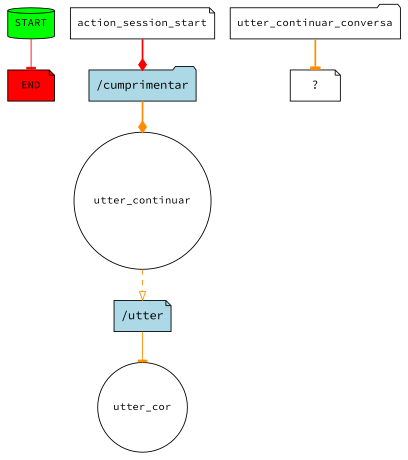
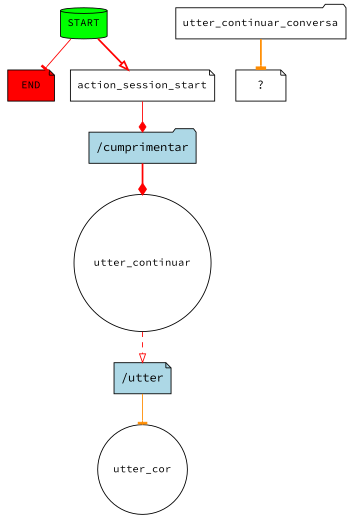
(143, 49) -> (143, 112)
none -> (110, 51)
(143, 111) -> (143, 174)
(143, 281) -> (143, 343)
